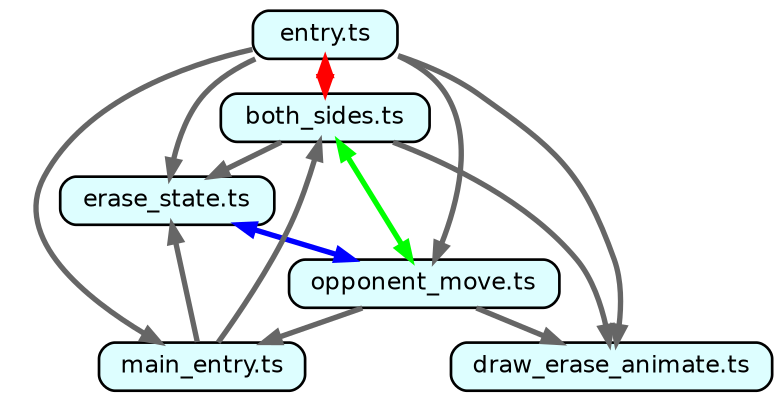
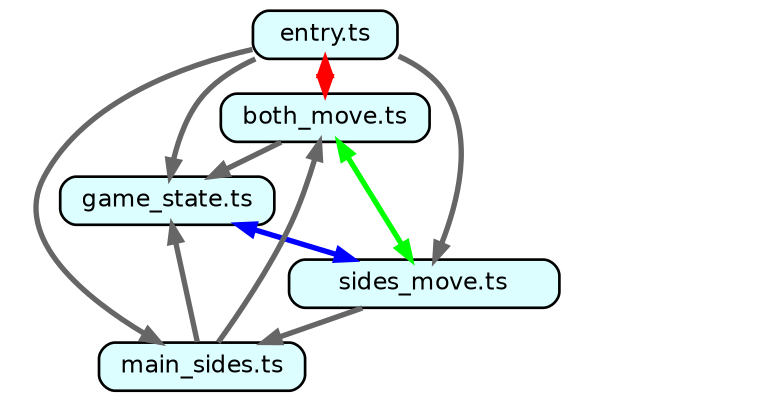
(325, 118) -> (325, 118)
(167, 201) -> (167, 201)
(424, 284) -> (424, 284)
(202, 367) -> (202, 367)
(612, 367) -> none
